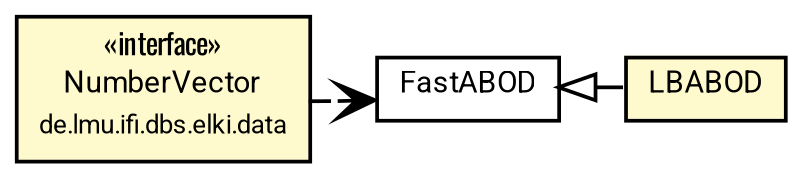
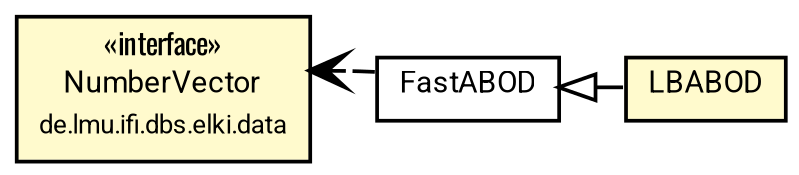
(323, 101) -> (361, 71)
